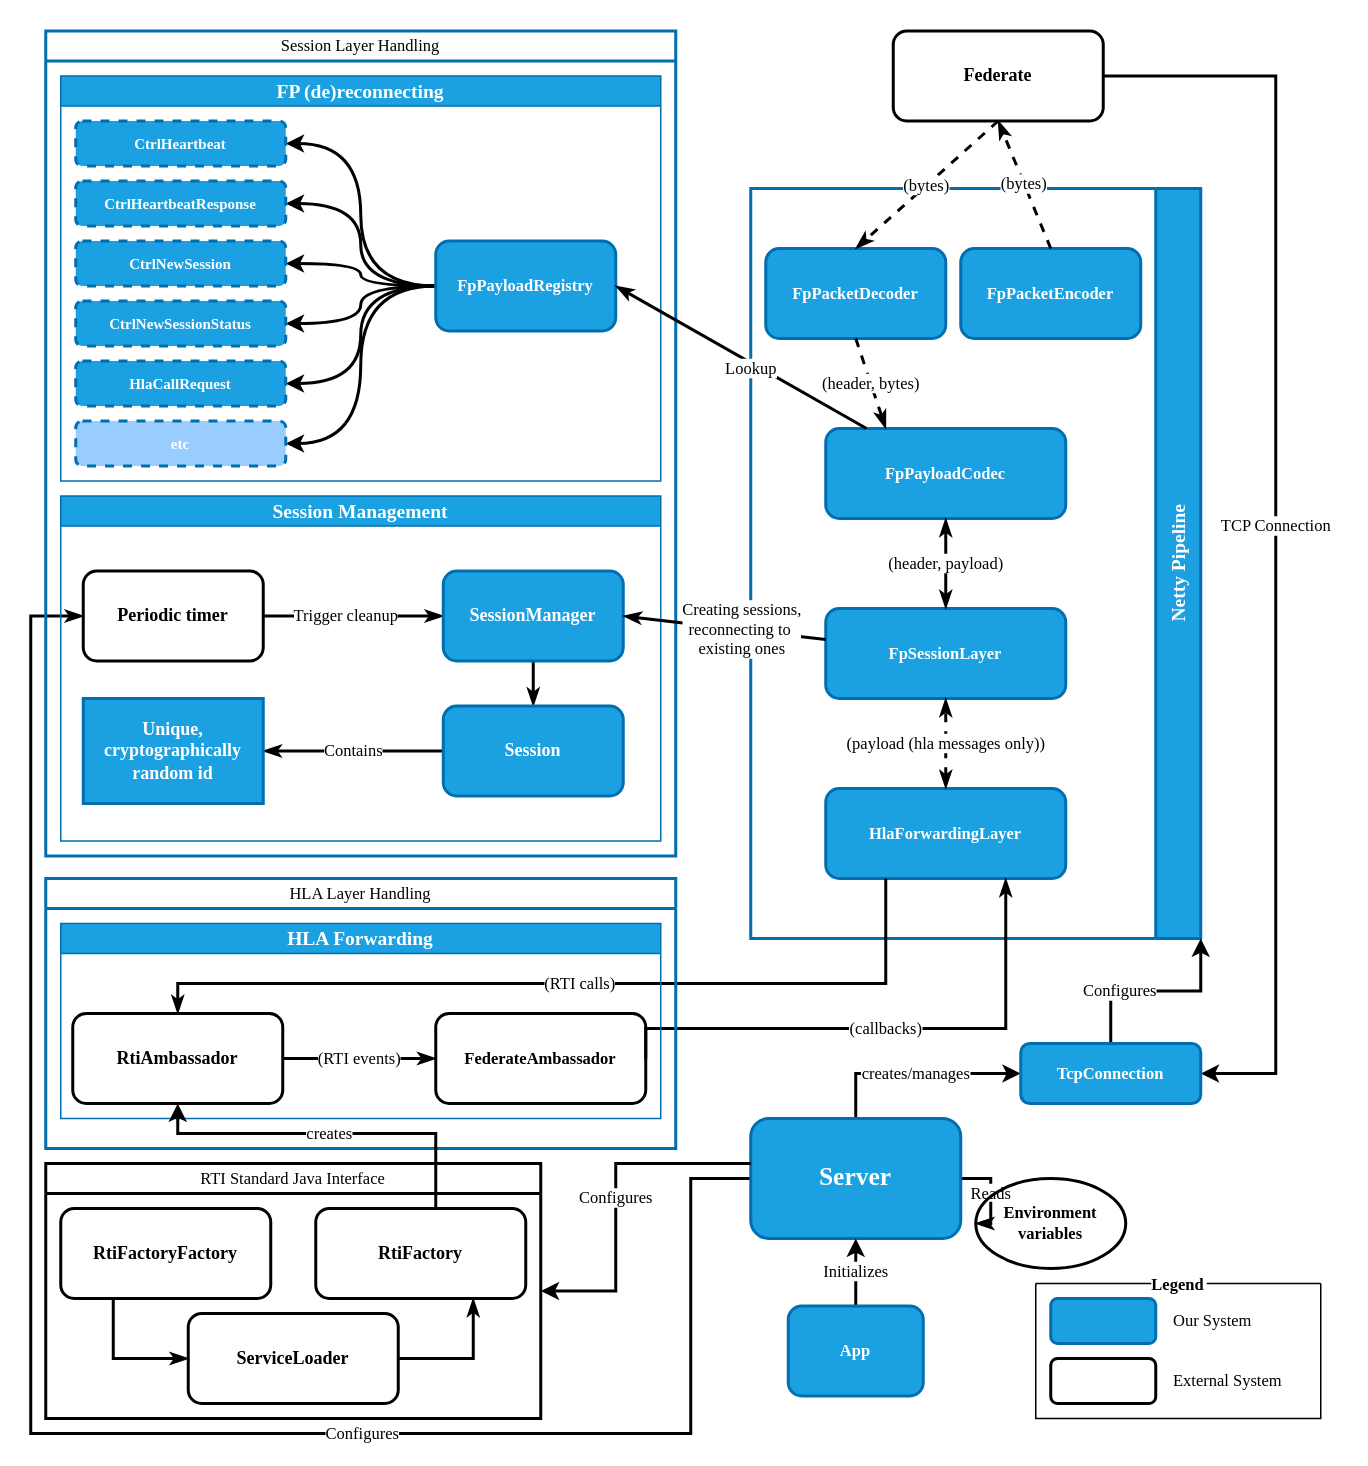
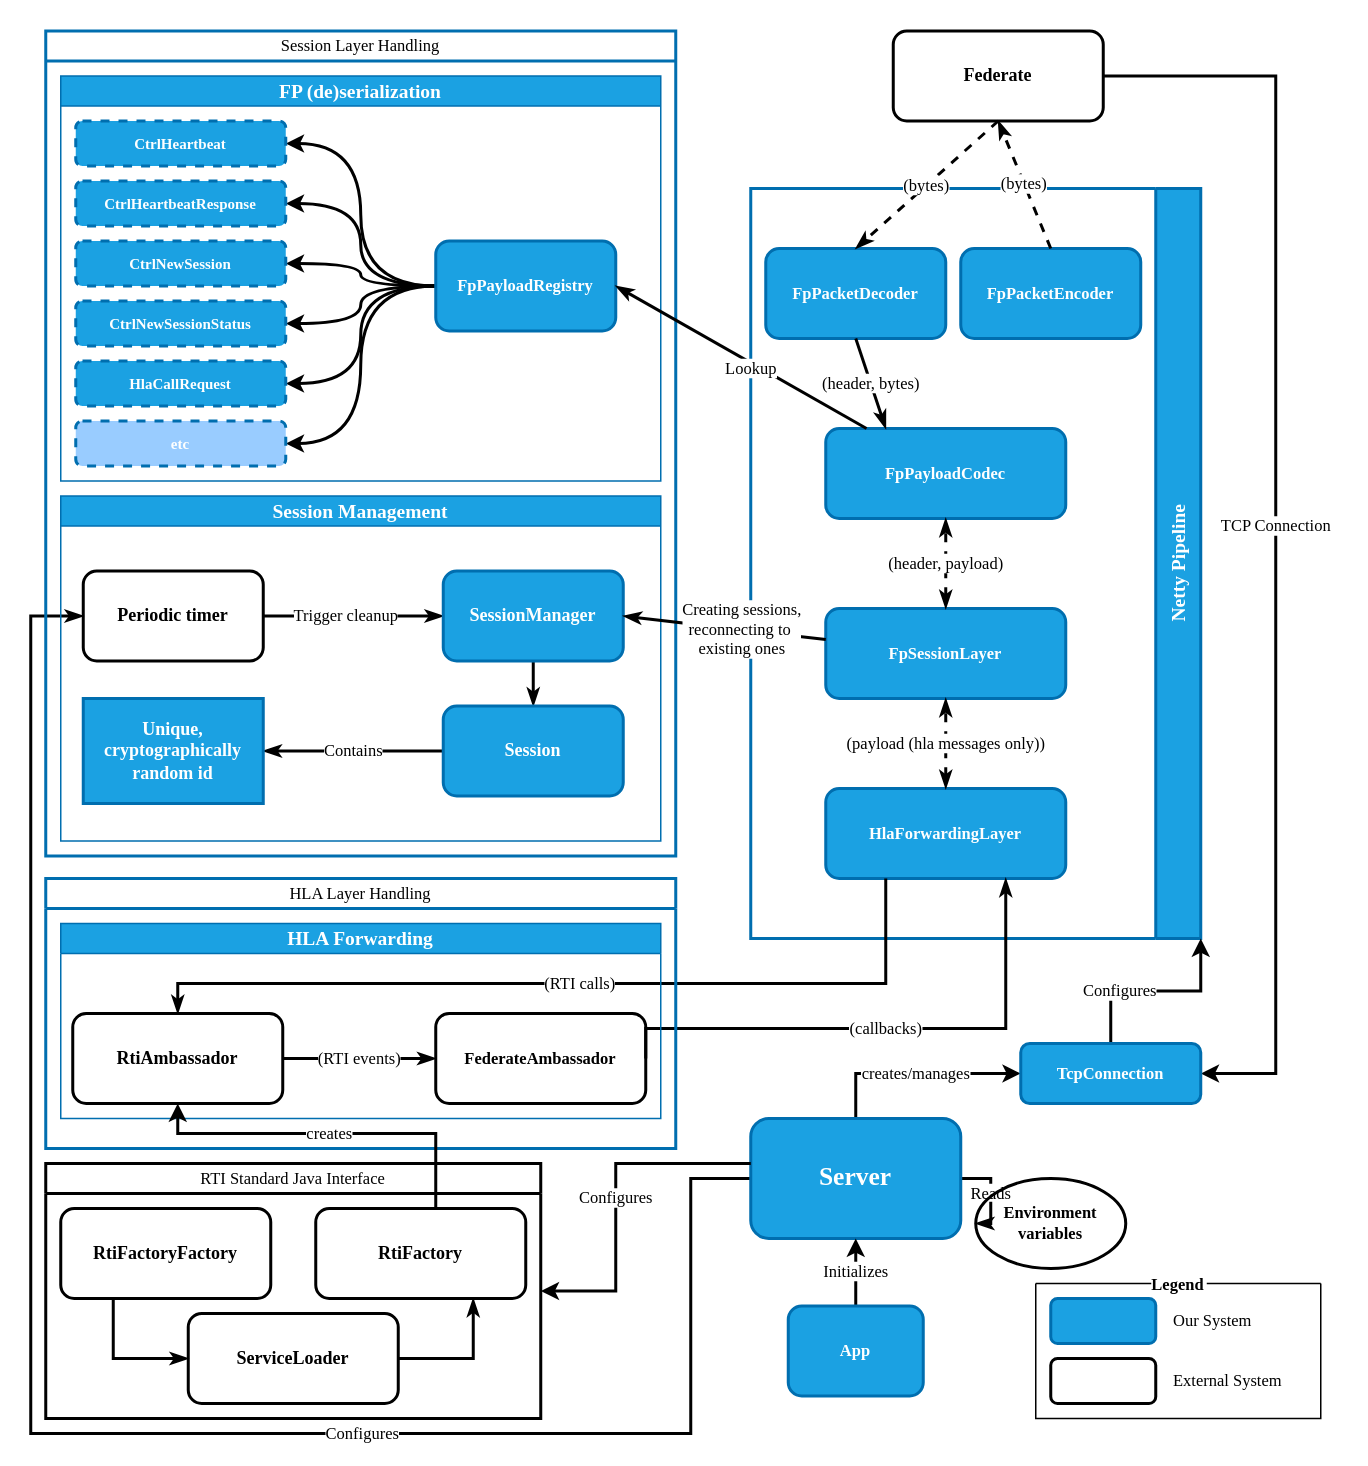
(361, 91) -> (361, 91)
(862, 357) -> (862, 357)
(946, 582) -> (946, 582)
